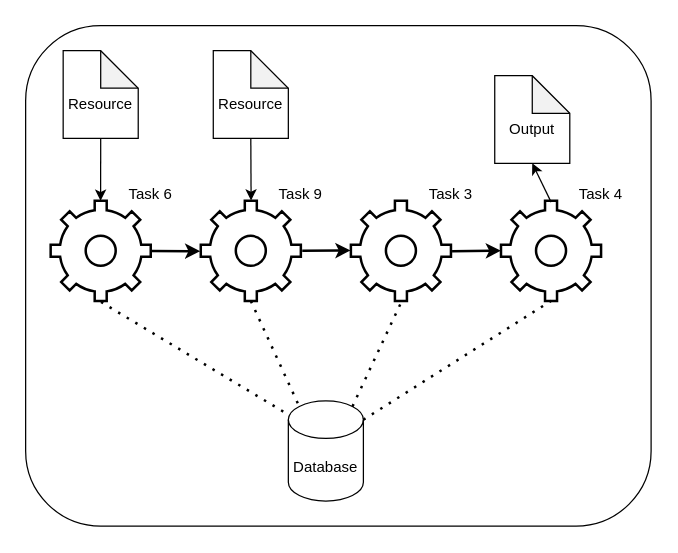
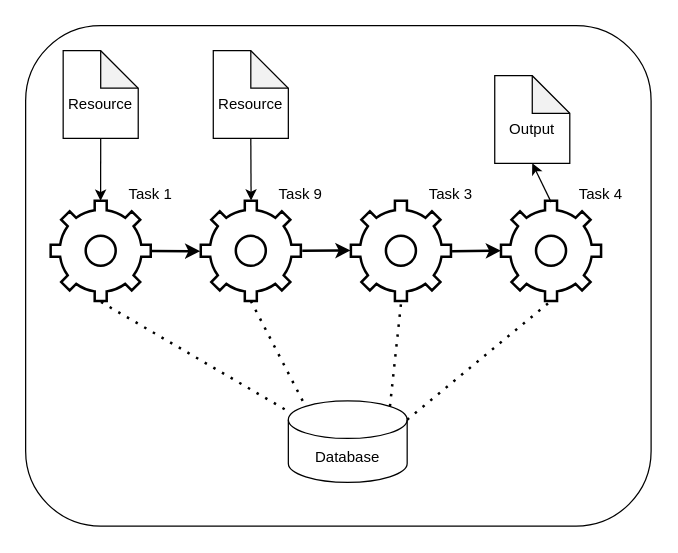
(151, 194) -> (151, 194)
(326, 451) -> (348, 441)
